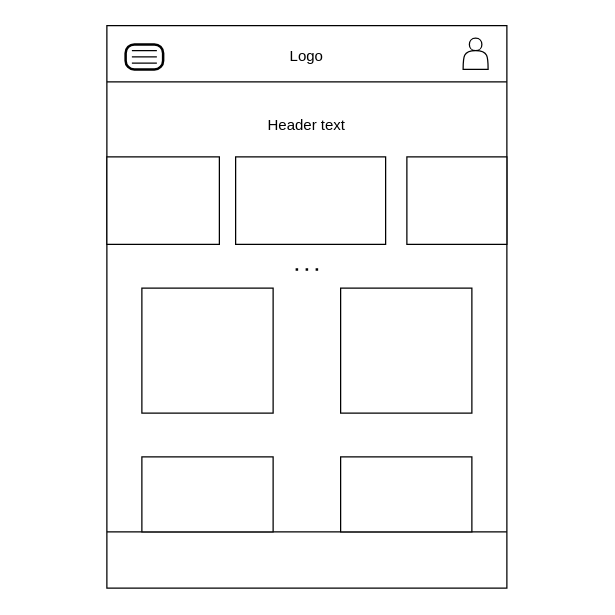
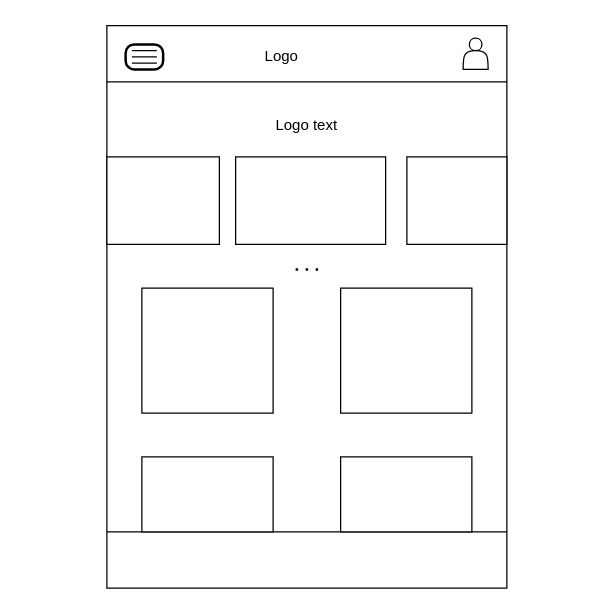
(307, 57) -> (282, 57)
(307, 126) -> (307, 126)
